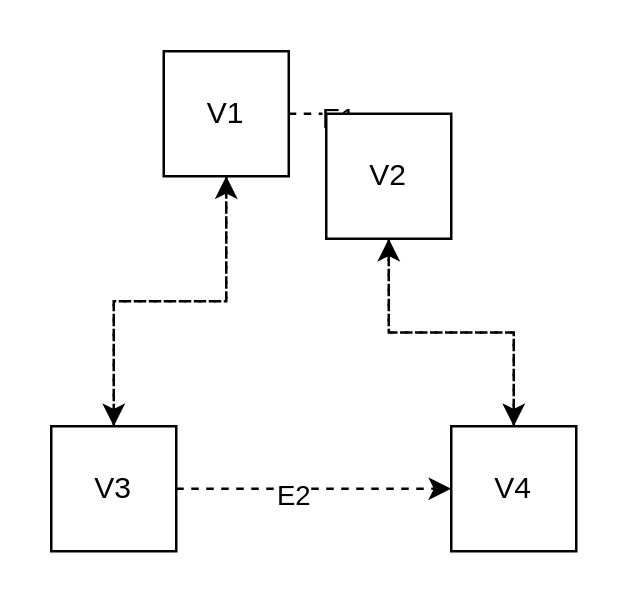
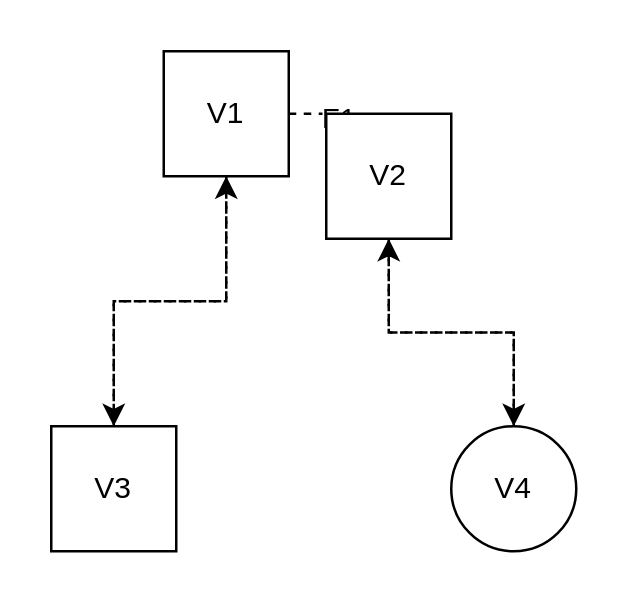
(305, 489) -> none
(514, 489) -> (514, 489)
